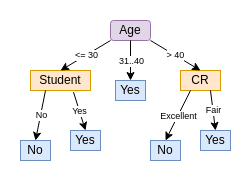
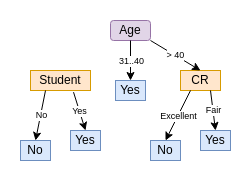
(89, 54) -> none
